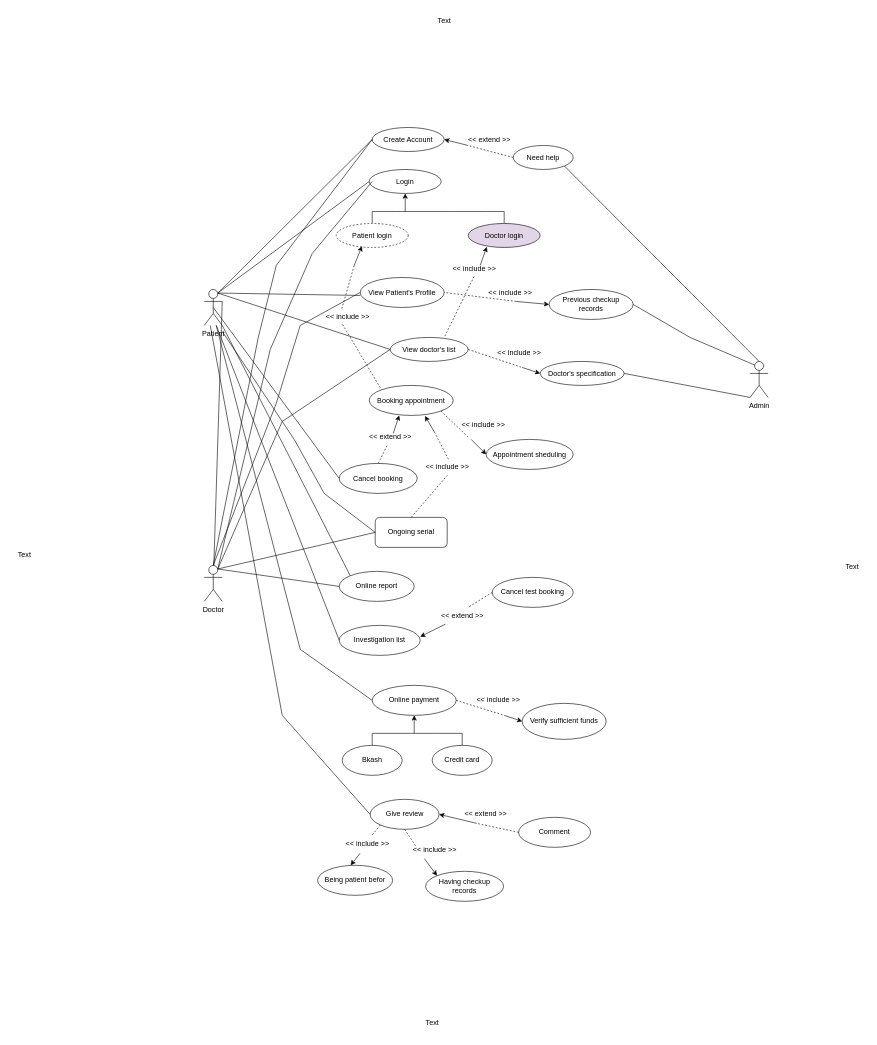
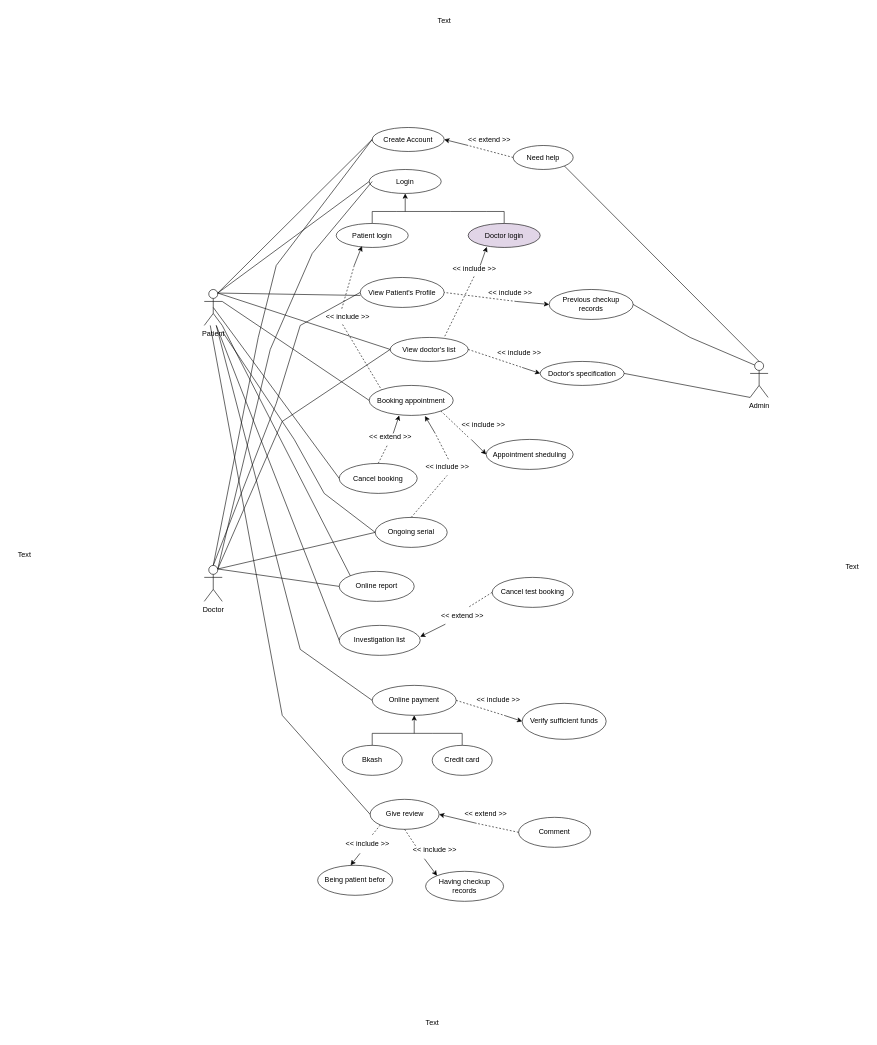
(372, 236) -> (372, 236)
(217, 470) -> (296, 351)
(411, 533) -> (411, 533)
